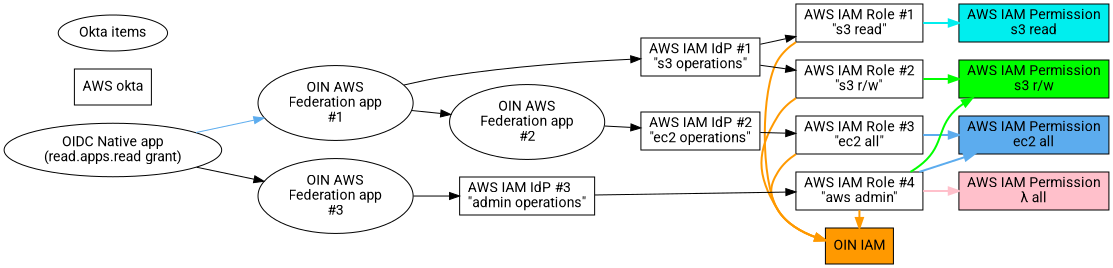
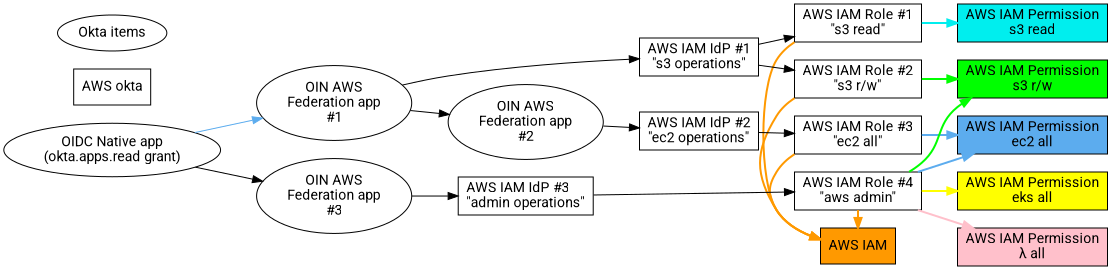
(113, 150) -> (112, 150)
none -> (1032, 191)
(859, 246) -> (858, 246)
